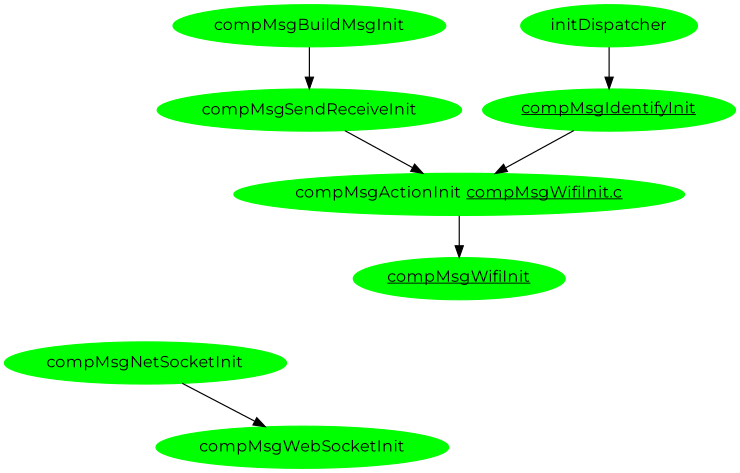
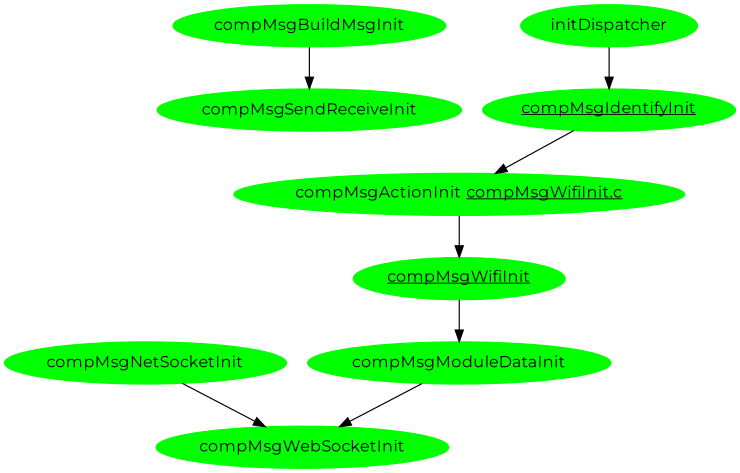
(379, 149) -> none
none -> (459, 363)
